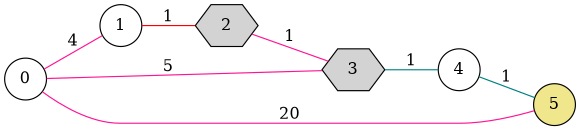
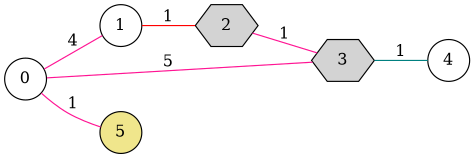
(507, 87) -> none
(290, 115) -> (73, 104)
